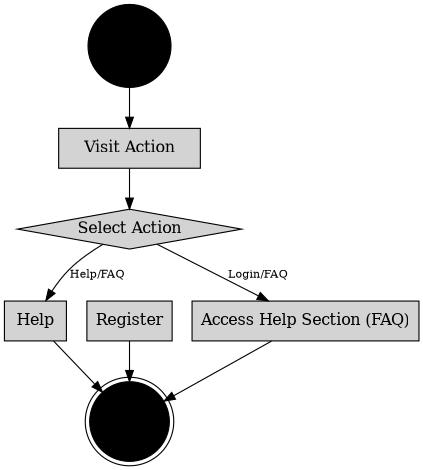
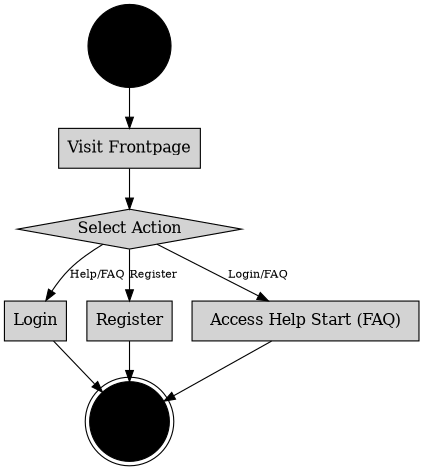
(130, 148) -> (130, 148)
none -> (130, 270)
(35, 321) -> (35, 321)
(306, 321) -> (306, 321)
